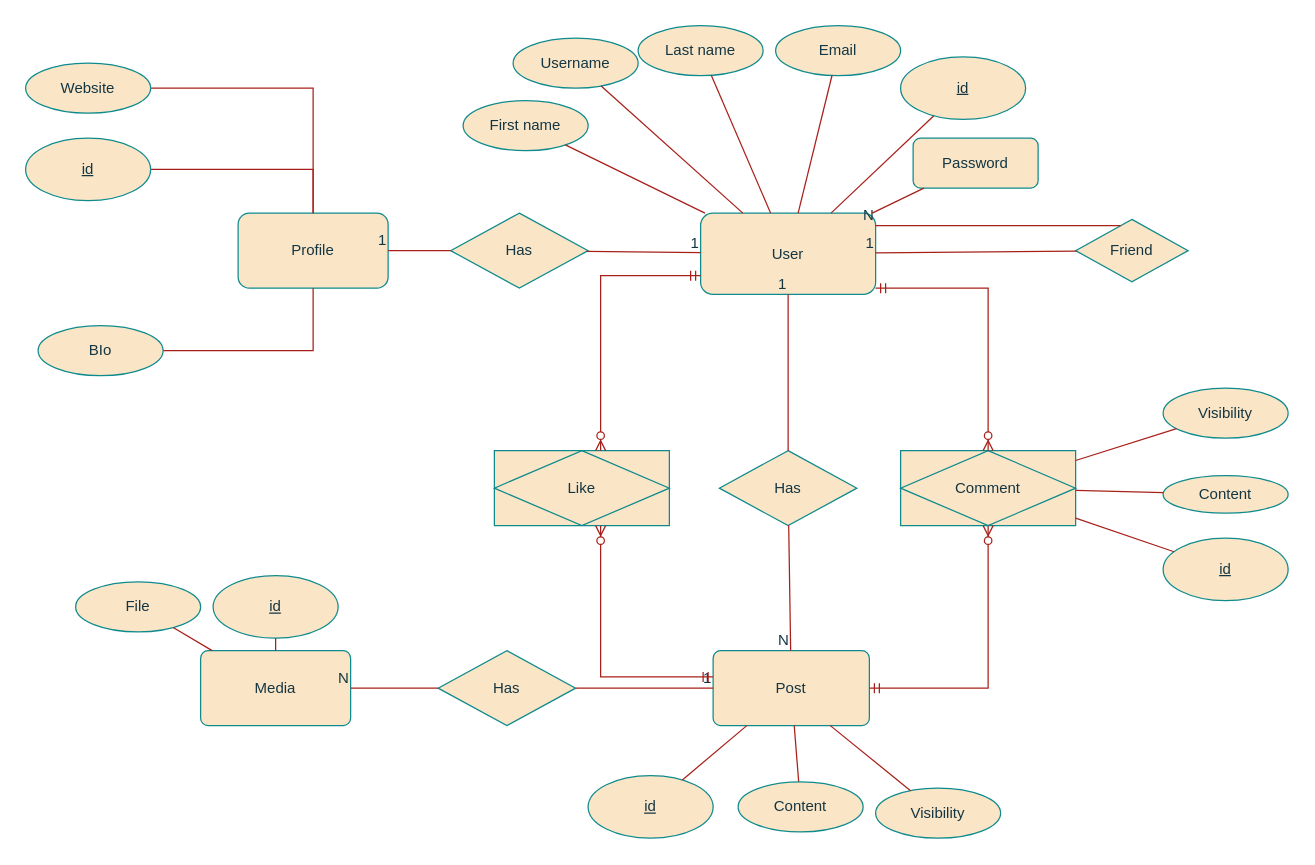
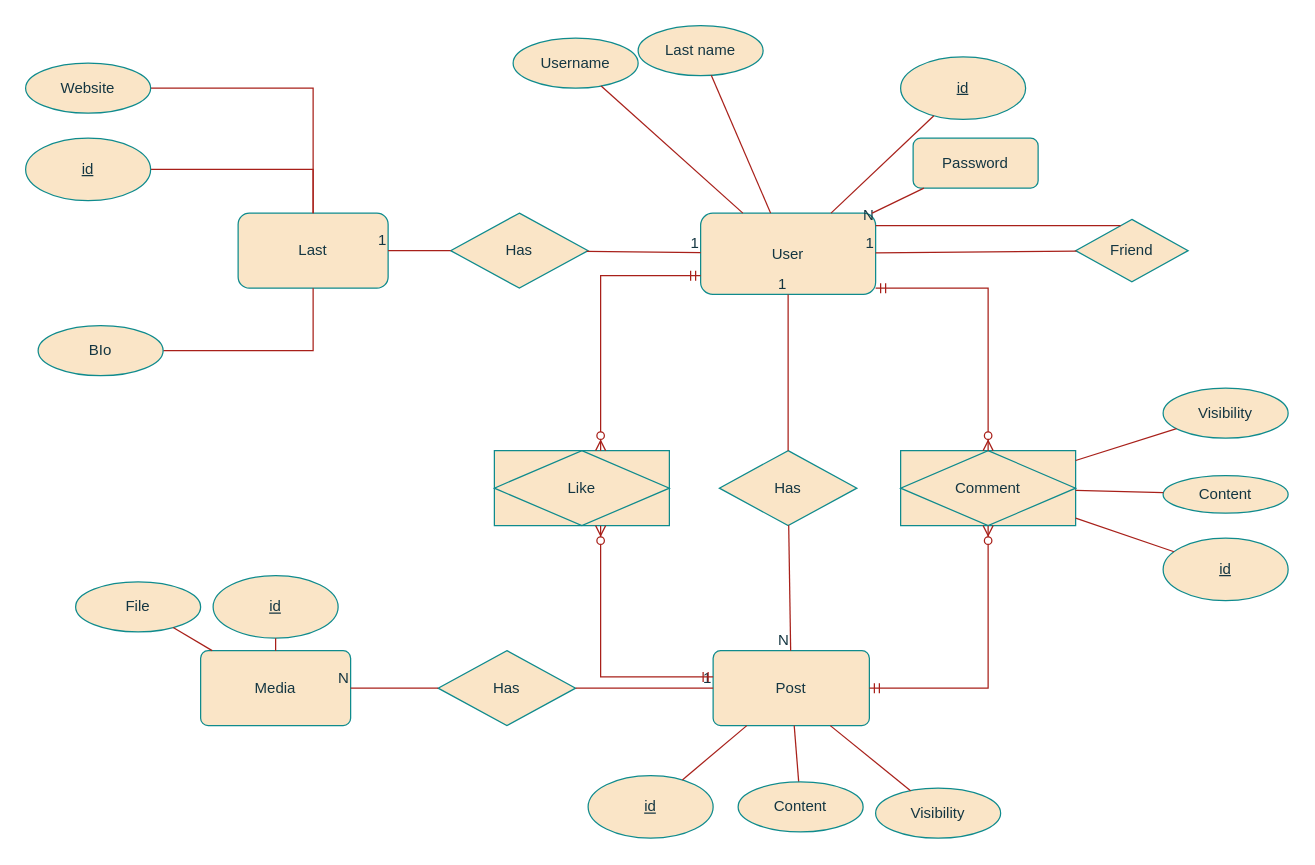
(838, 51) -> none
(526, 126) -> none
(815, 145) -> none
(636, 179) -> none
(313, 251) -> (313, 251)
